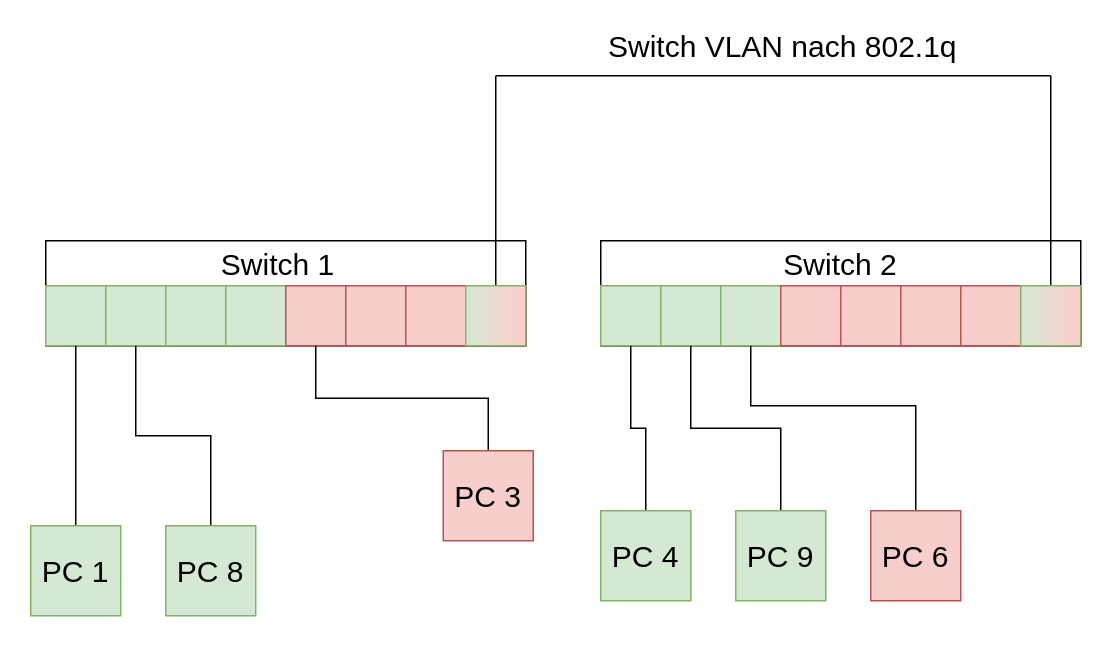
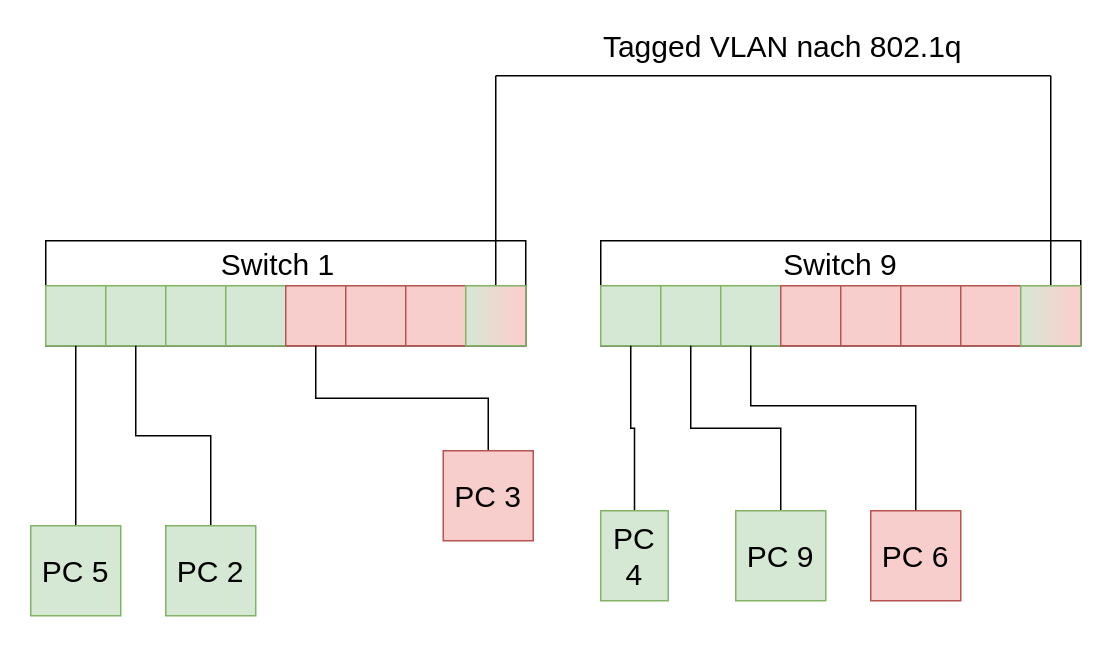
(783, 46) -> (783, 46)
(841, 263) -> (841, 263)
(646, 556) -> (635, 556)
(76, 571) -> (76, 571)
(211, 571) -> (211, 571)
